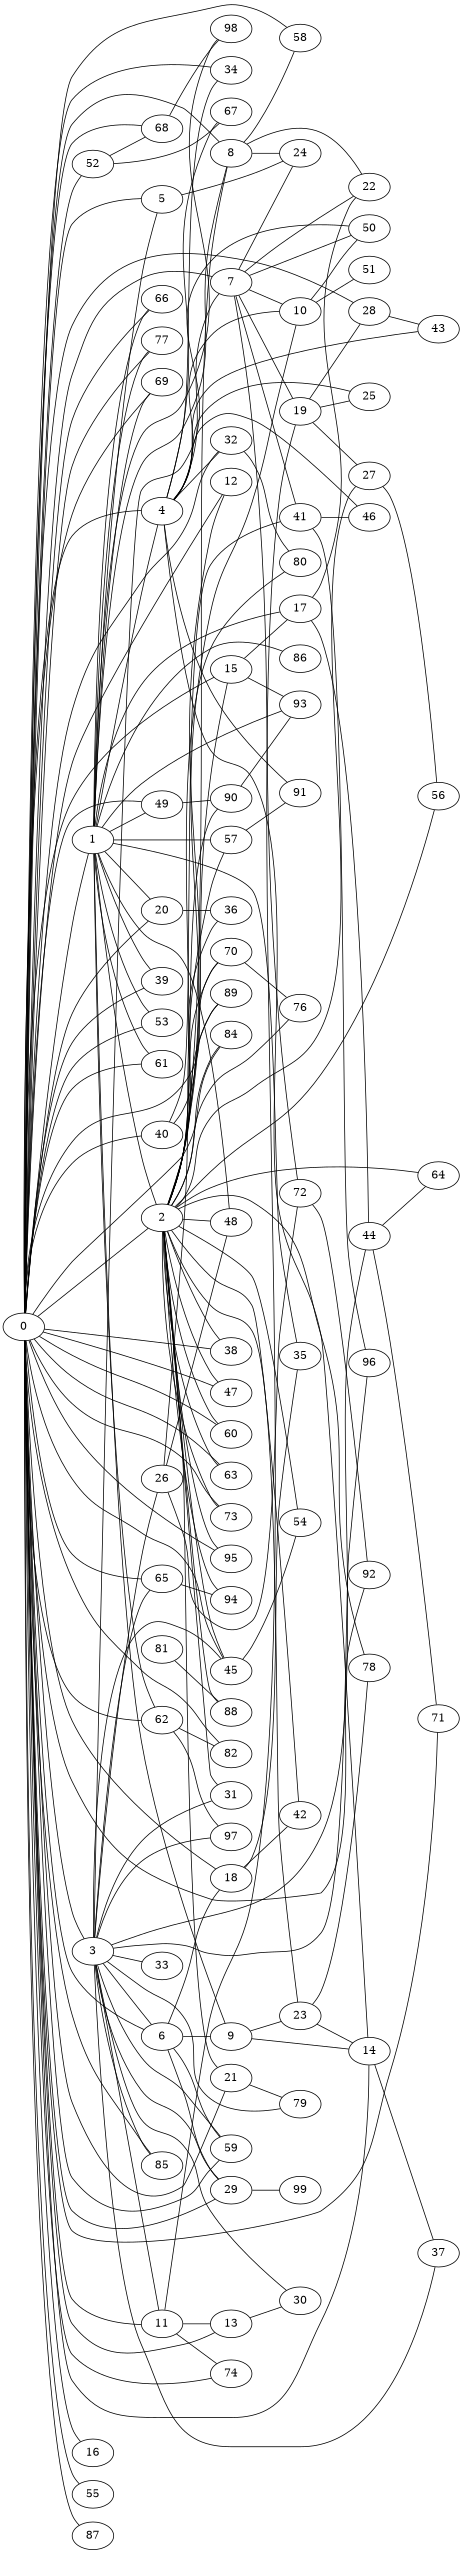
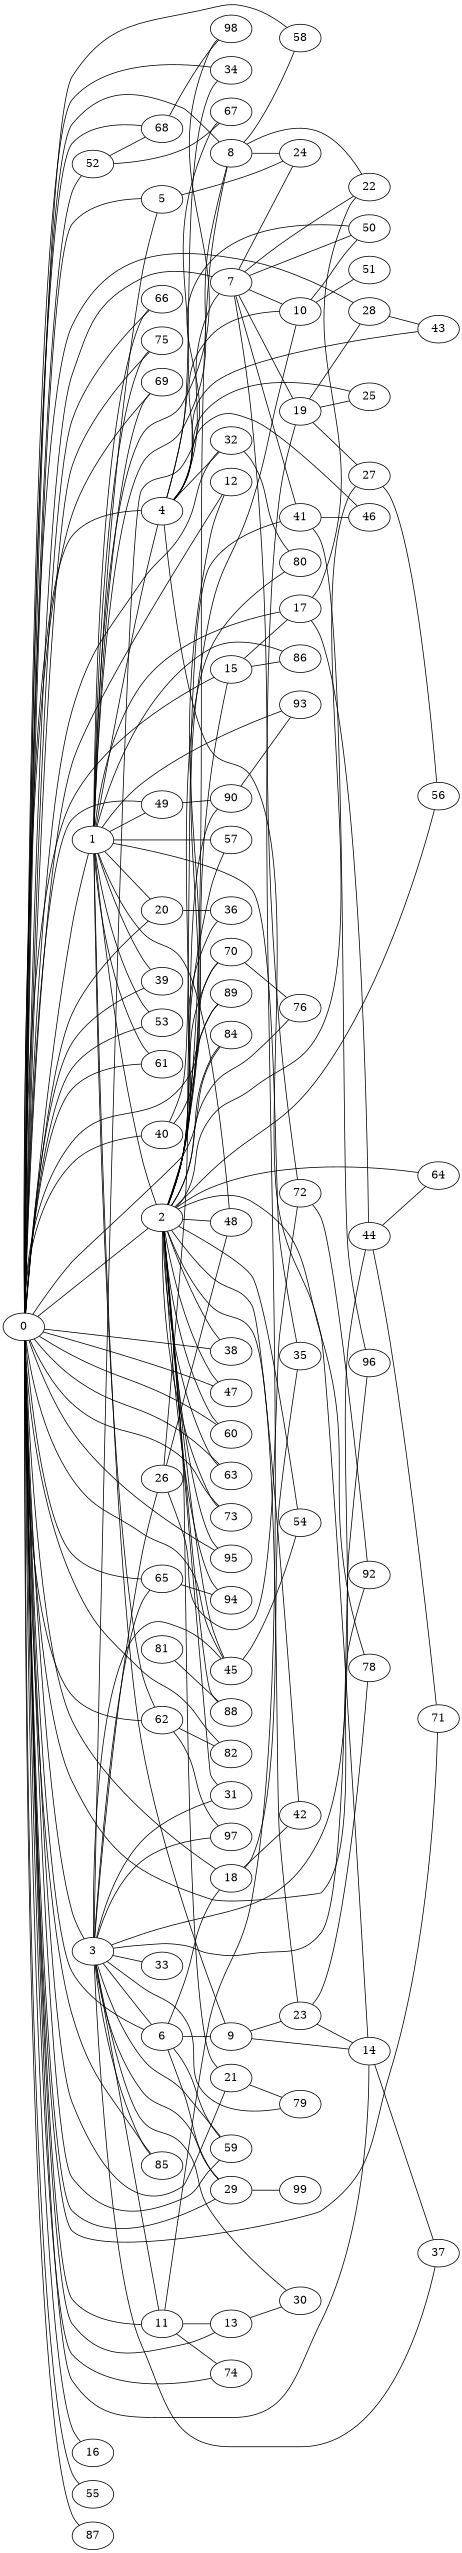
(162, 341) -> (162, 341)
(261, 685) -> (261, 665)
(300, 793) -> none
